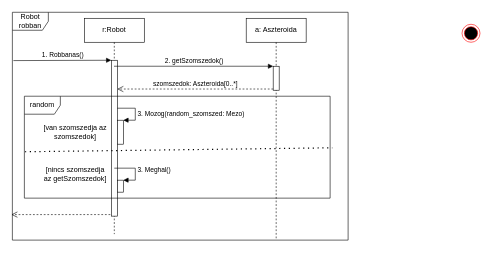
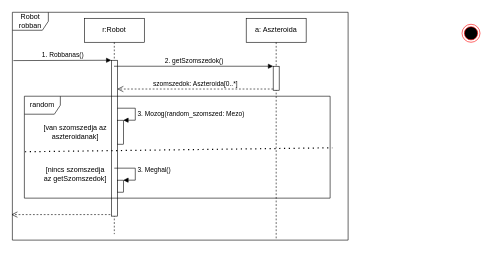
(75, 132) -> (75, 132)
